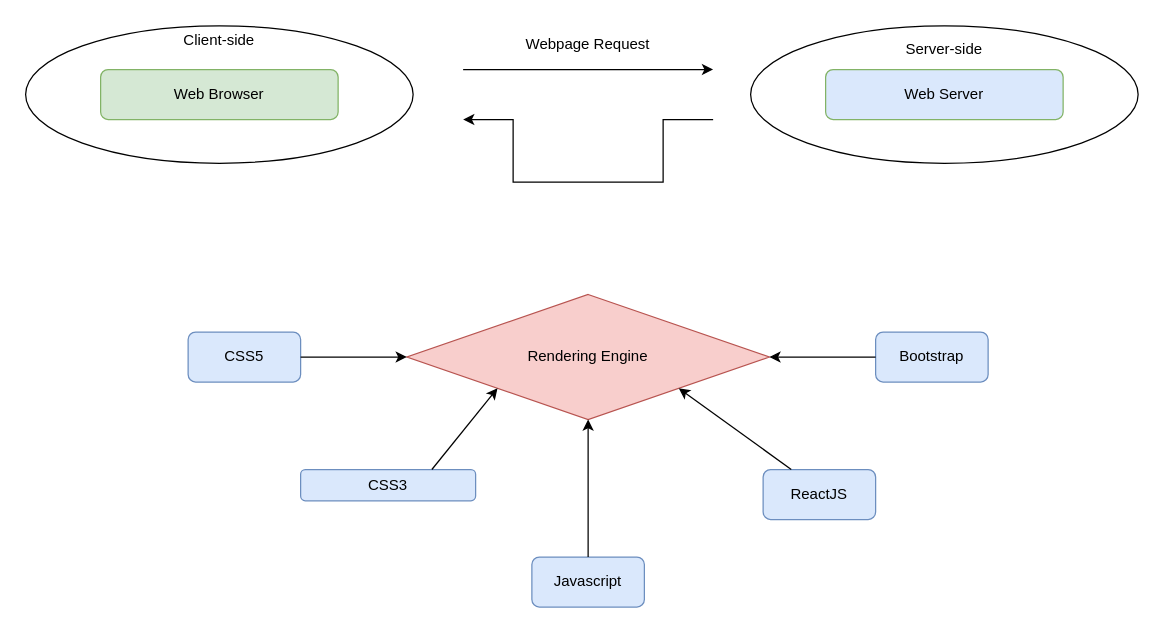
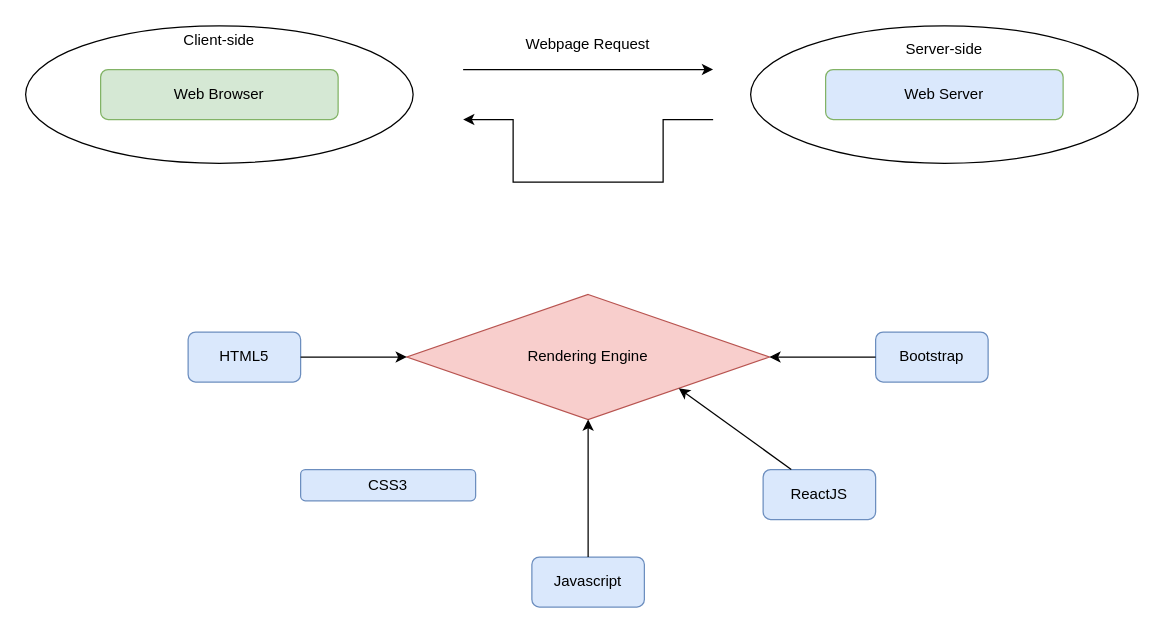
(244, 357) -> (244, 357)
(462, 432) -> none
